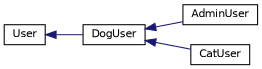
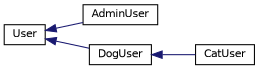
(169, 24) -> (69, 25)
